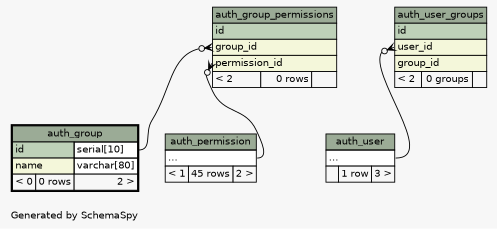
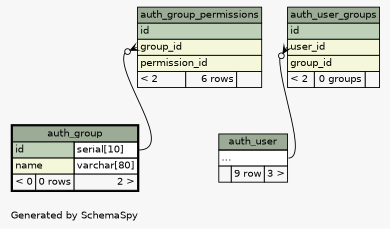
(292, 79) -> (217, 79)
(211, 158) -> none
(355, 174) -> (248, 174)
